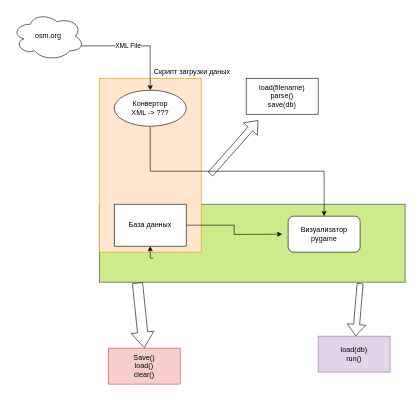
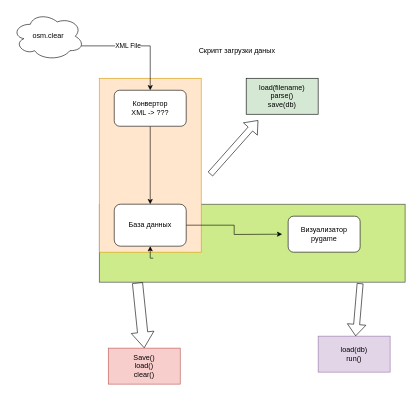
(48, 36) -> (48, 36)
(192, 72) -> (237, 51)
(282, 96) -> (282, 96)
(150, 108) -> (150, 108)
(323, 171) -> (150, 198)
(150, 225) -> (150, 225)
